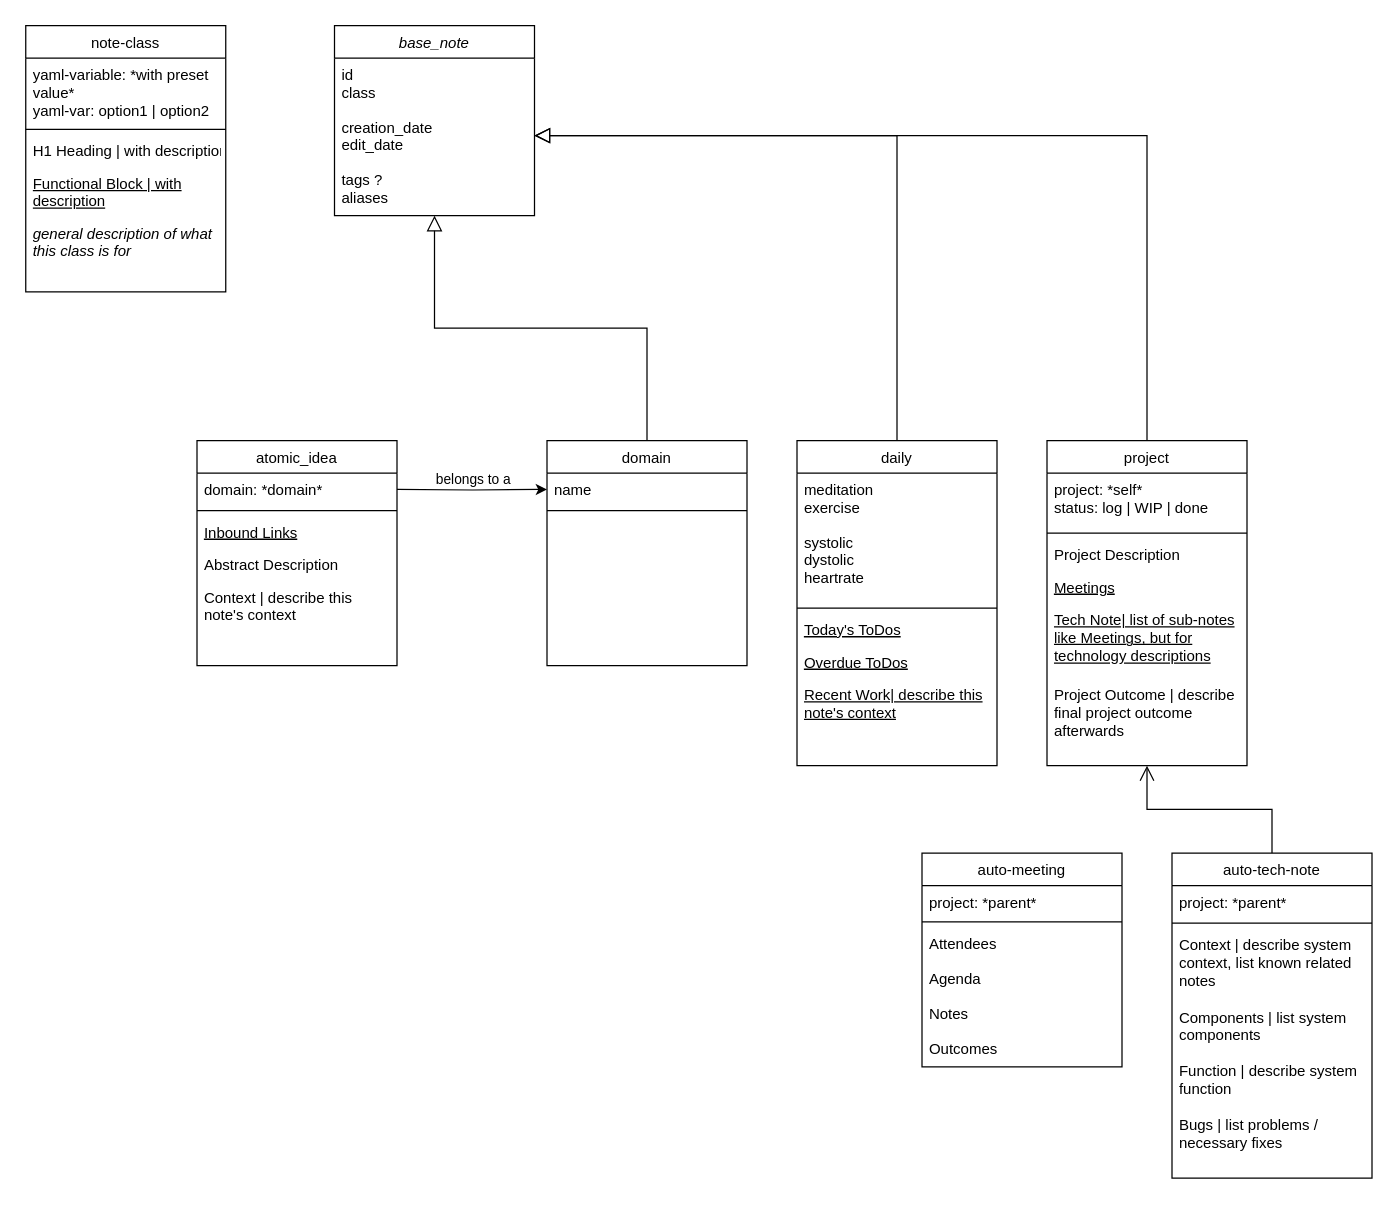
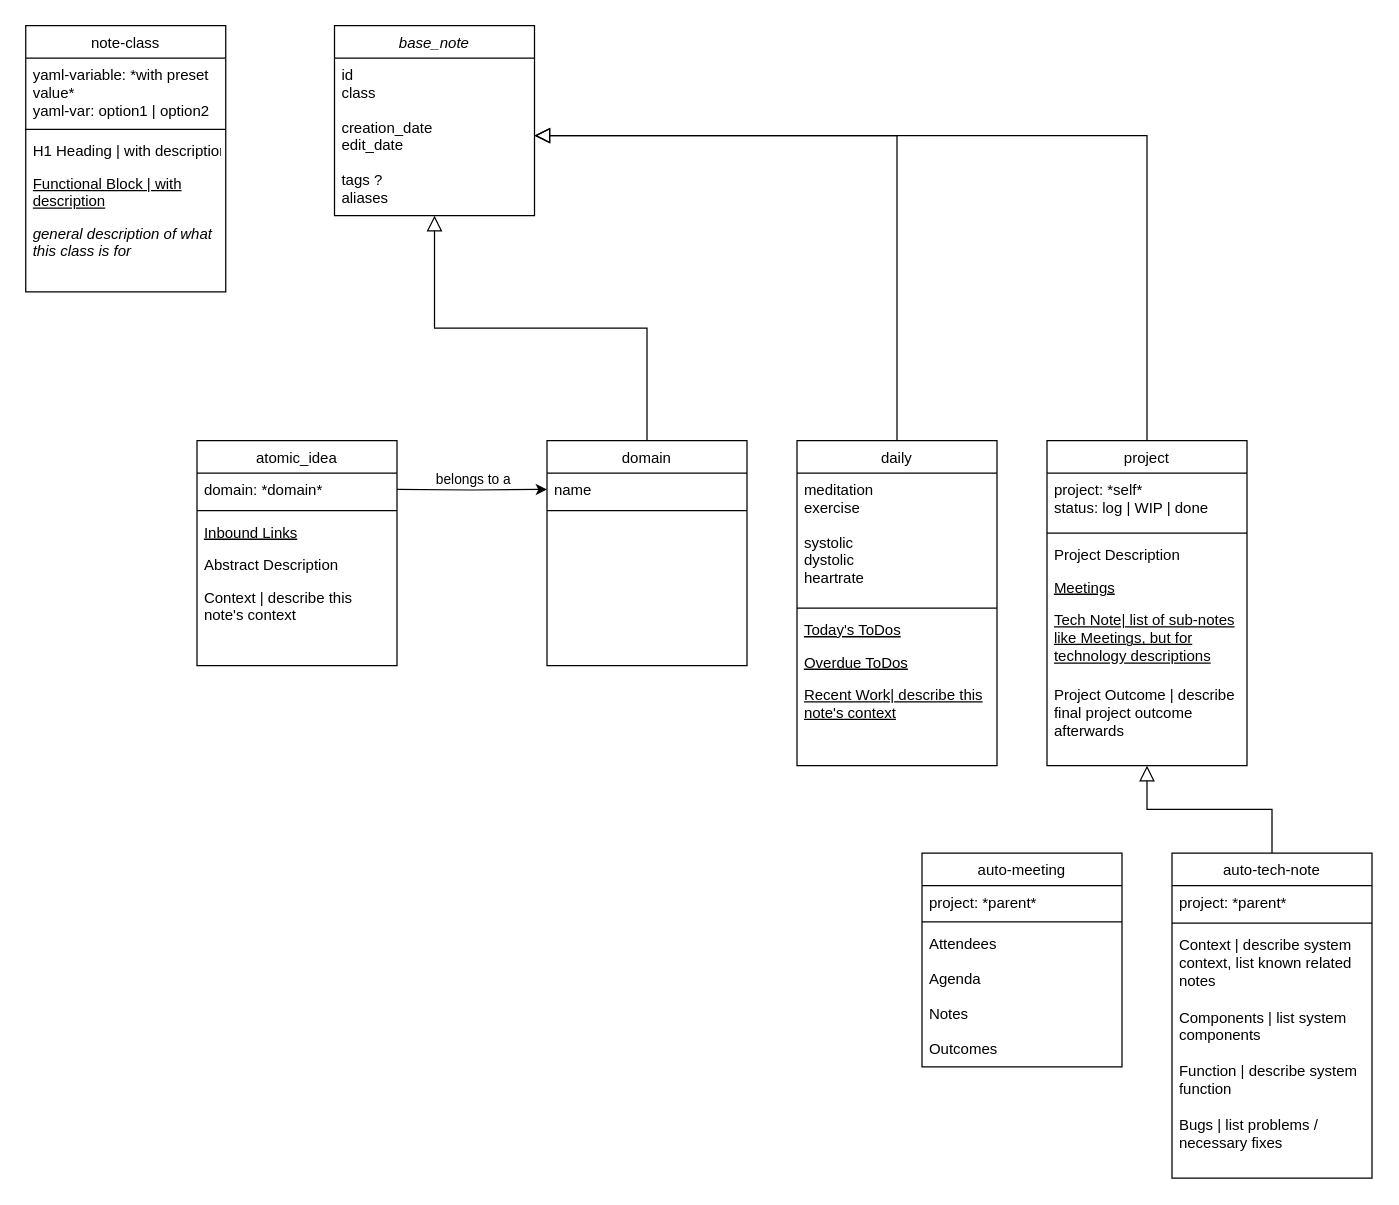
(1147, 776) -> (1147, 782)
